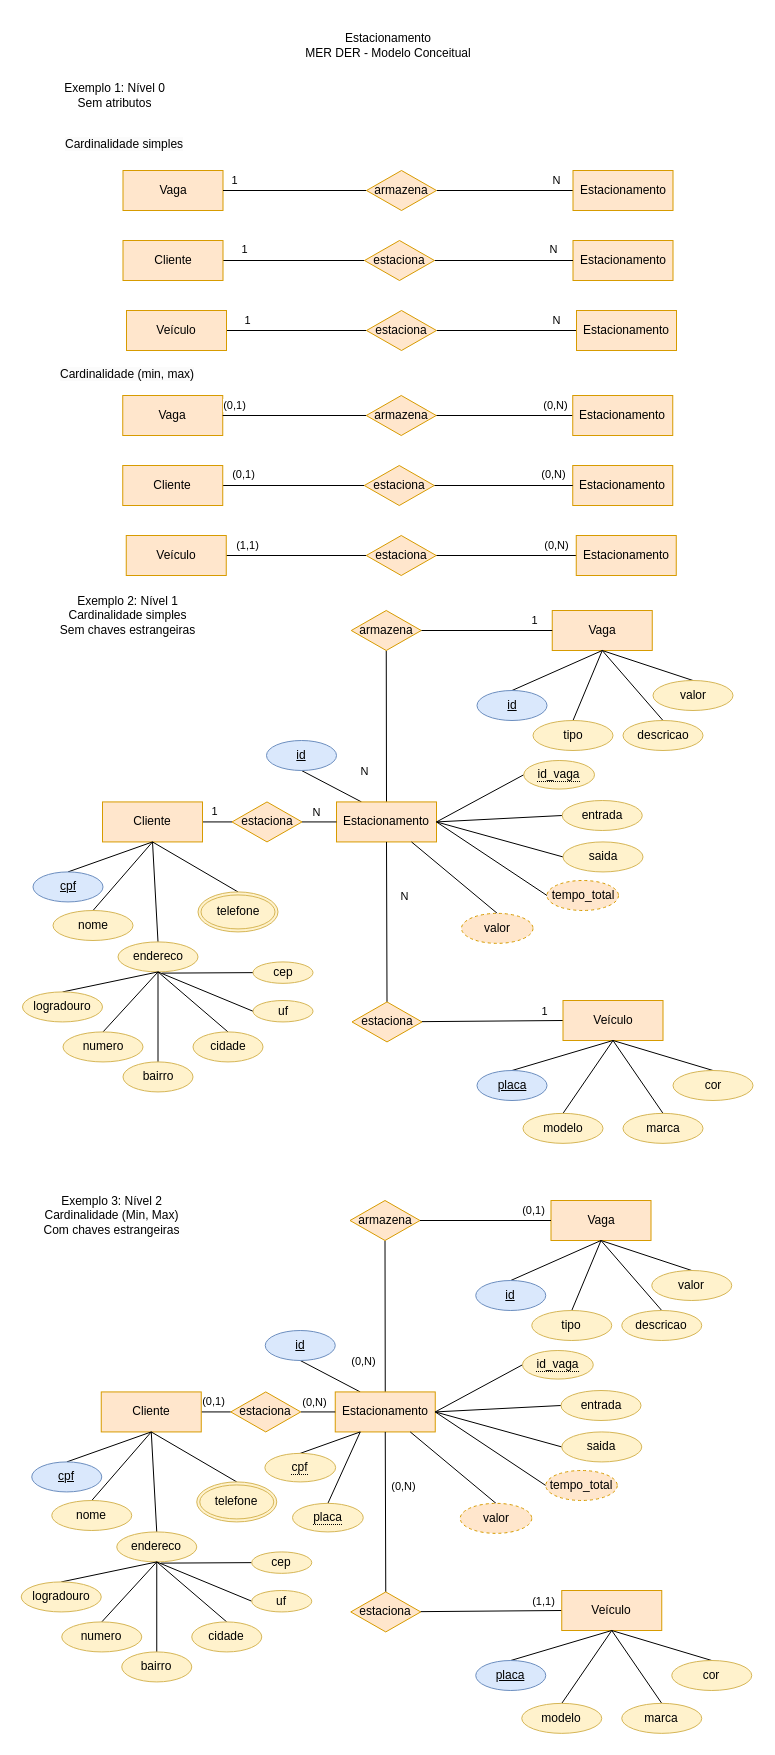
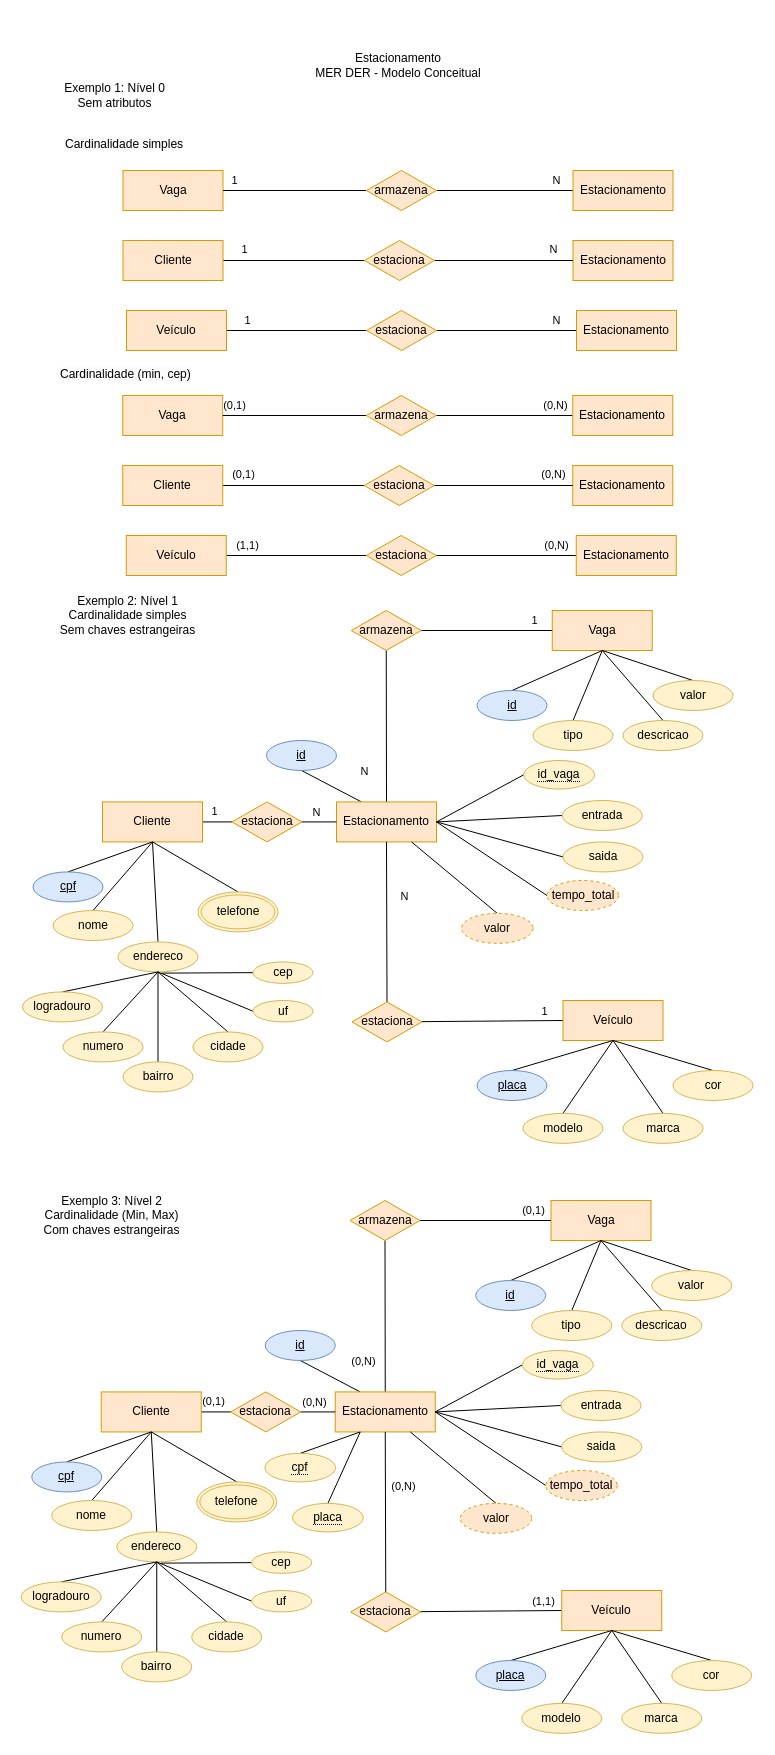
(389, 46) -> (399, 66)
(130, 382) -> (130, 382)
